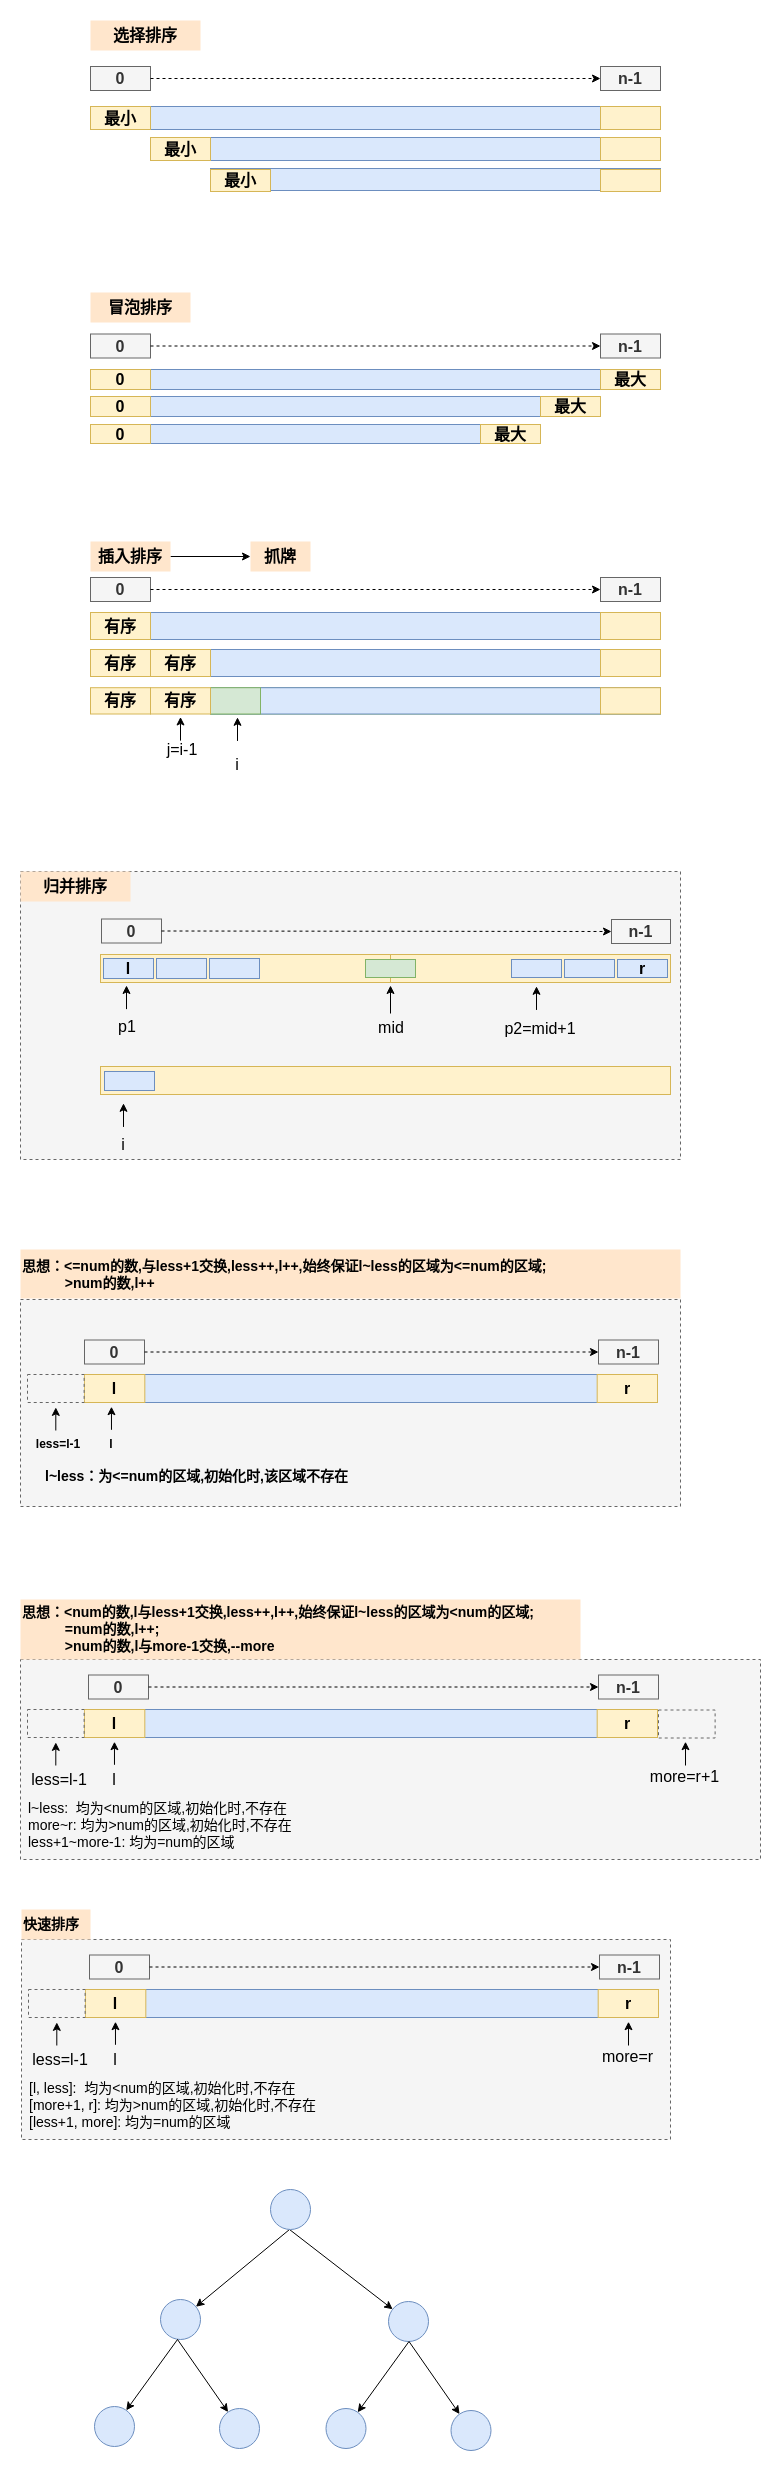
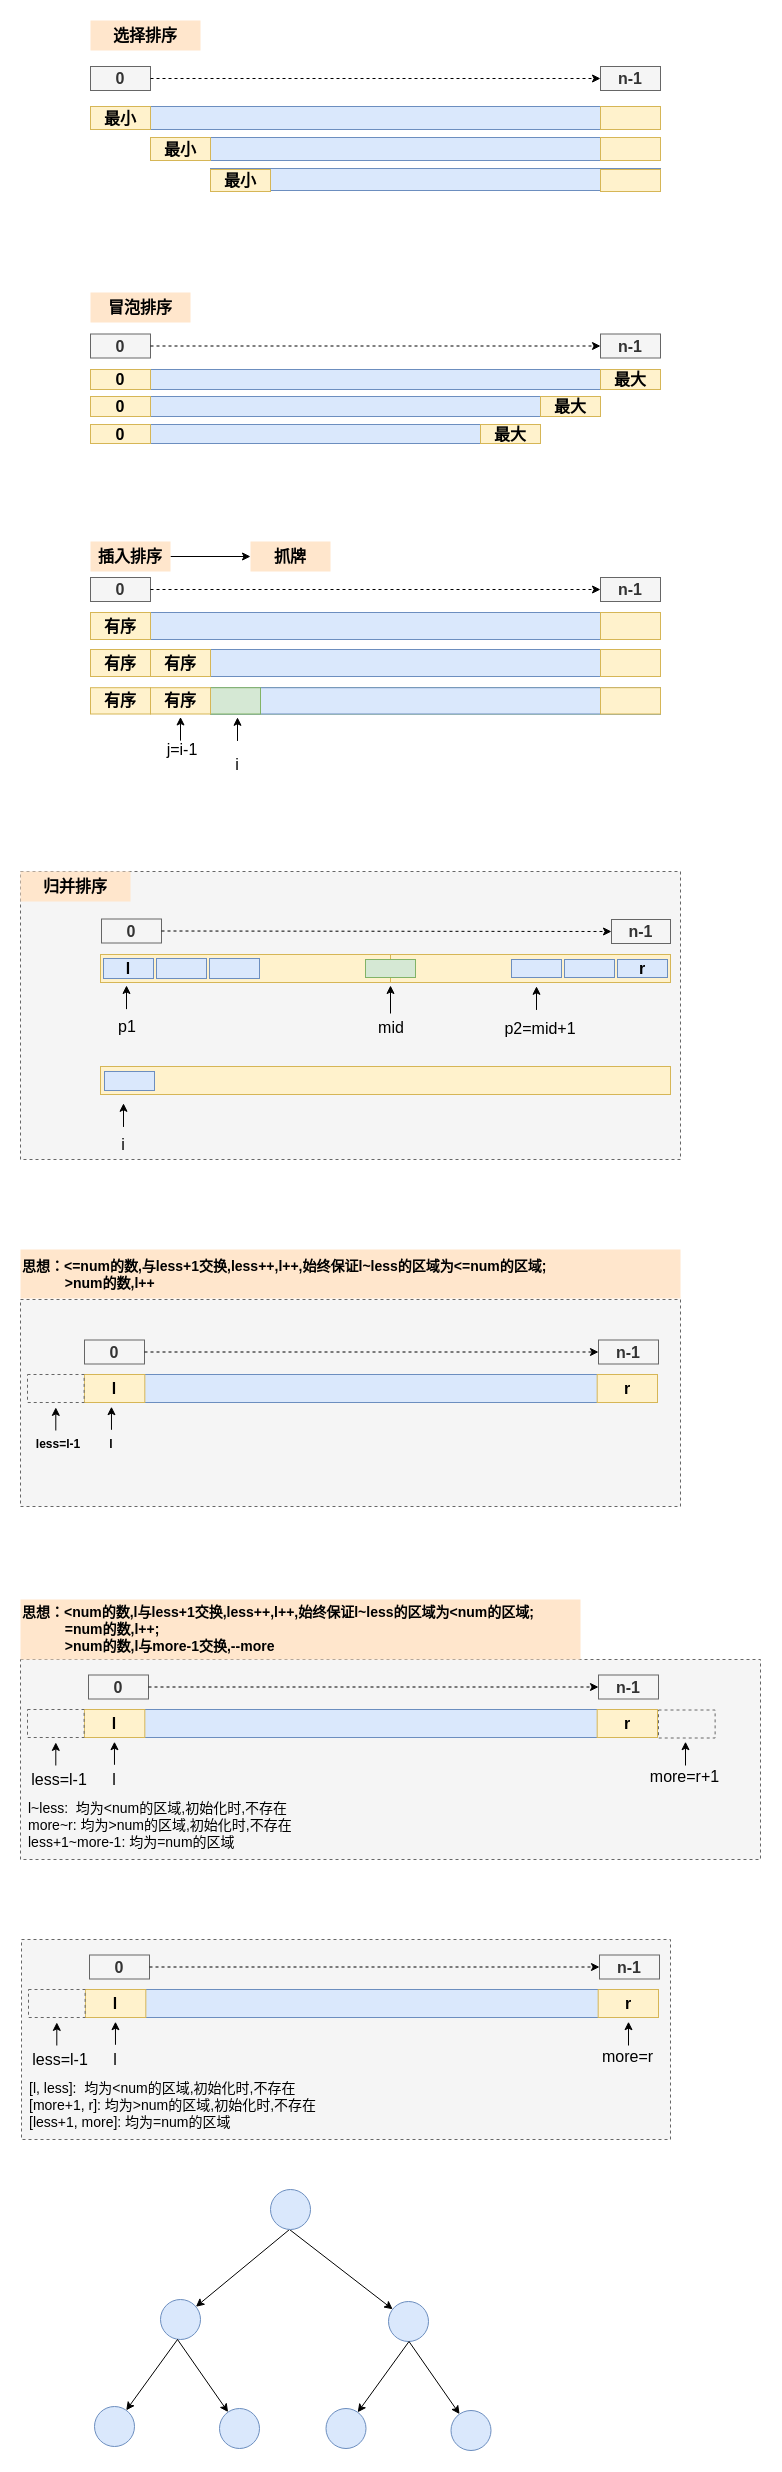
(281, 557) -> (291, 557)
(197, 1477) -> none
(56, 1925) -> none
